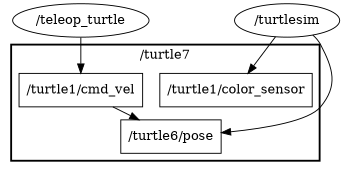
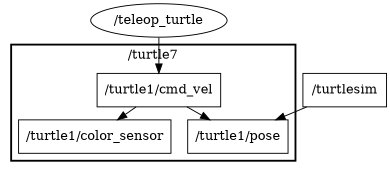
(287, 20) -> (345, 90)
(265, 51) -> (131, 111)
(171, 137) -> (238, 137)
